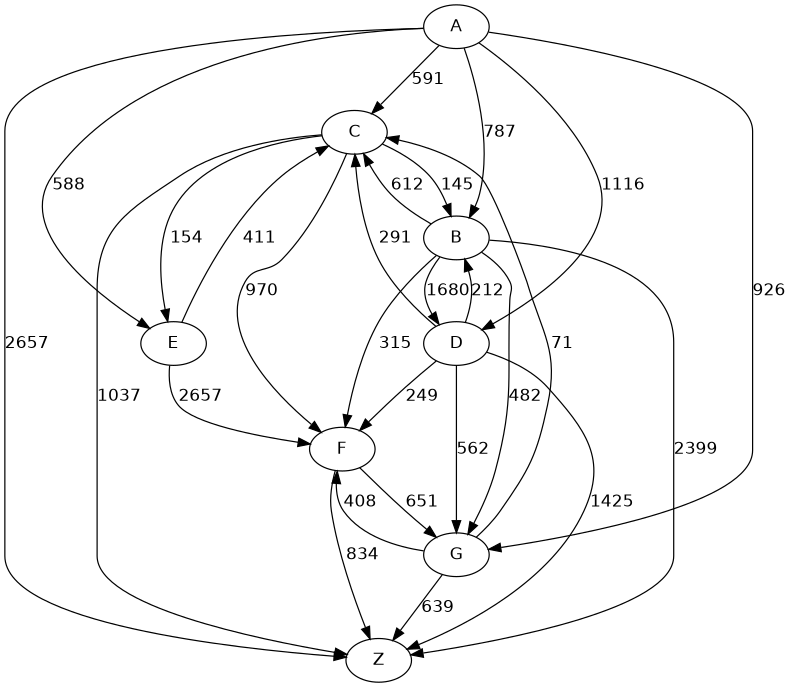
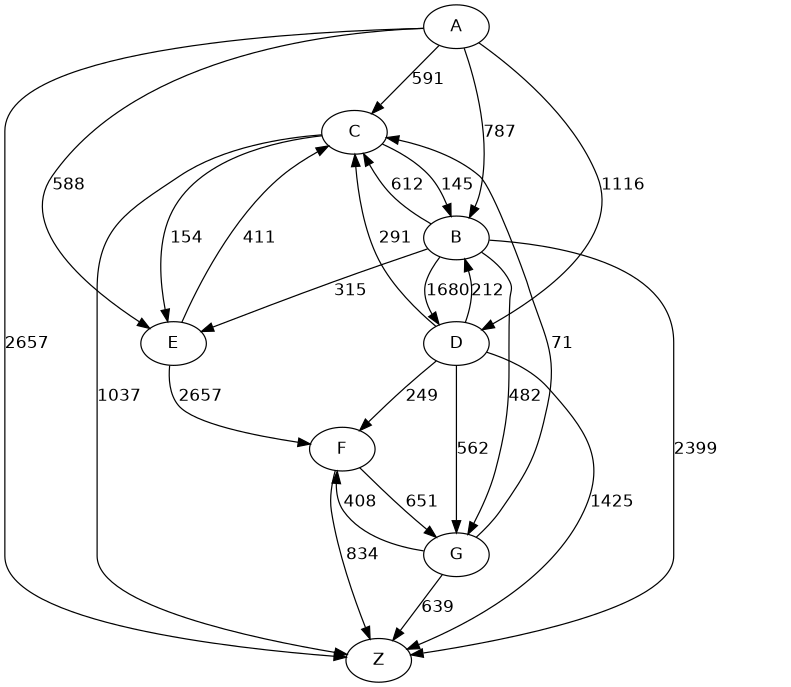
(245, 282) -> none
(753, 284) -> none
(376, 326) -> (320, 287)
